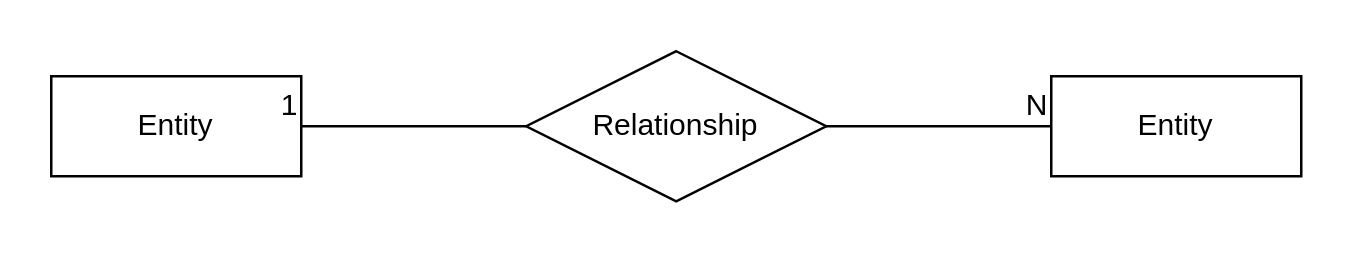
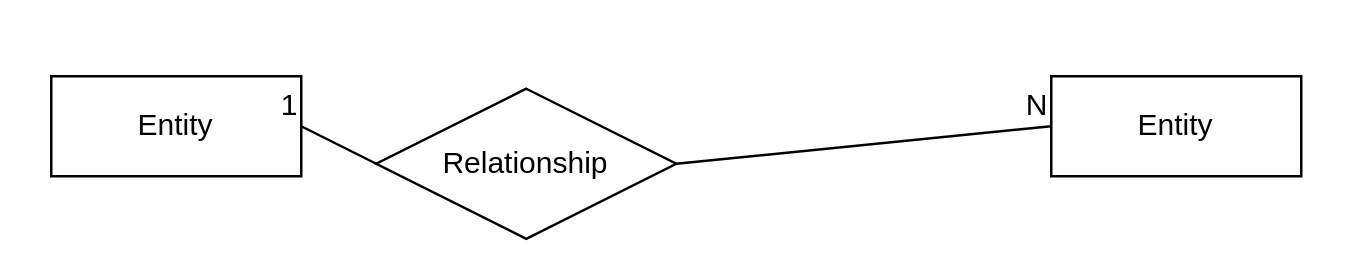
(676, 126) -> (526, 164)
